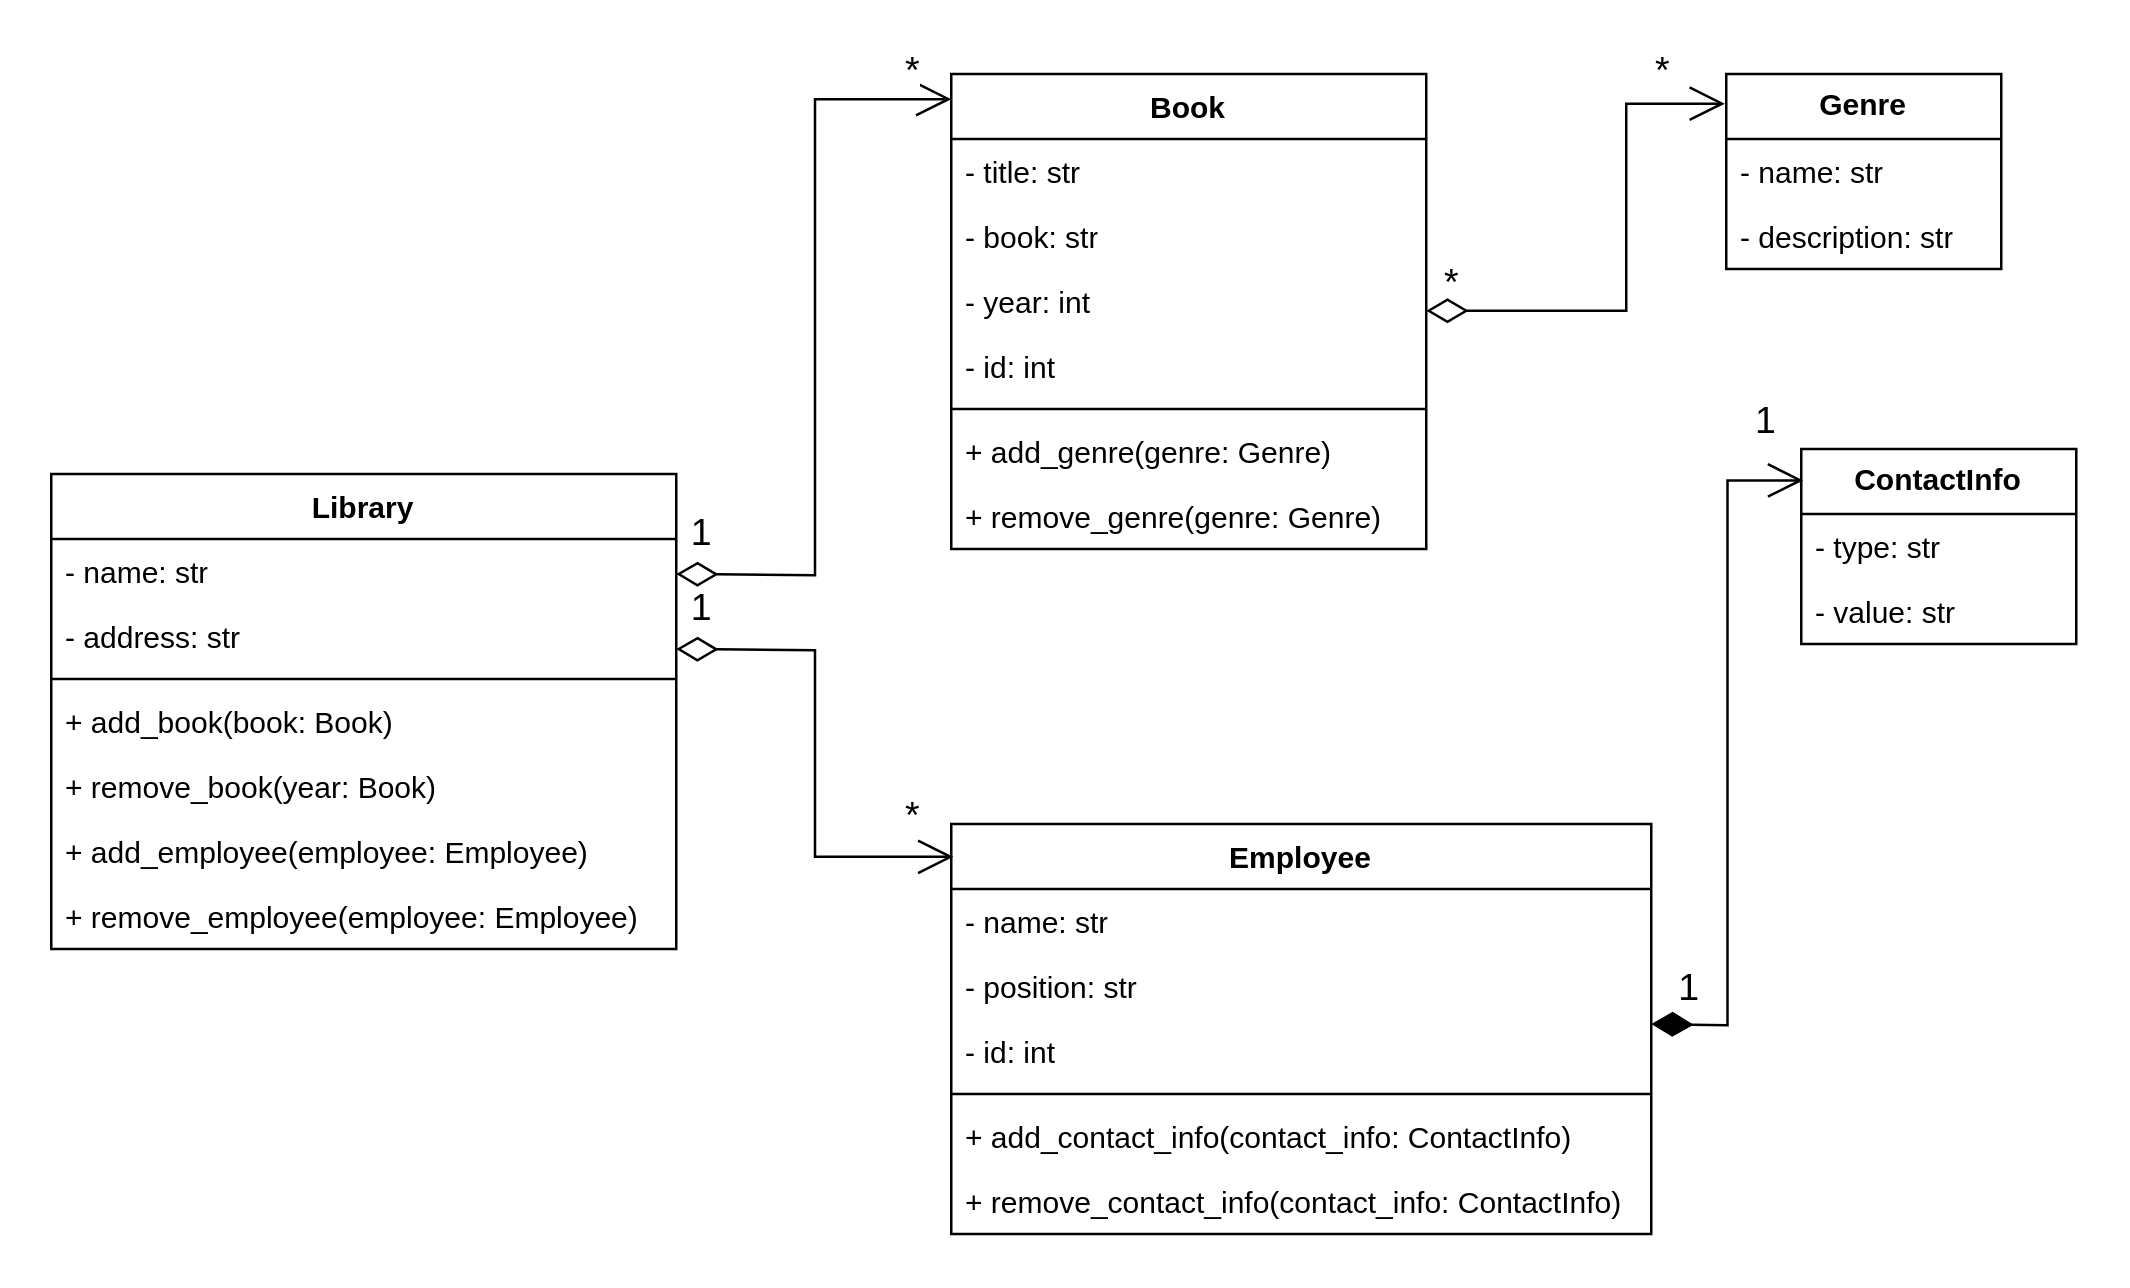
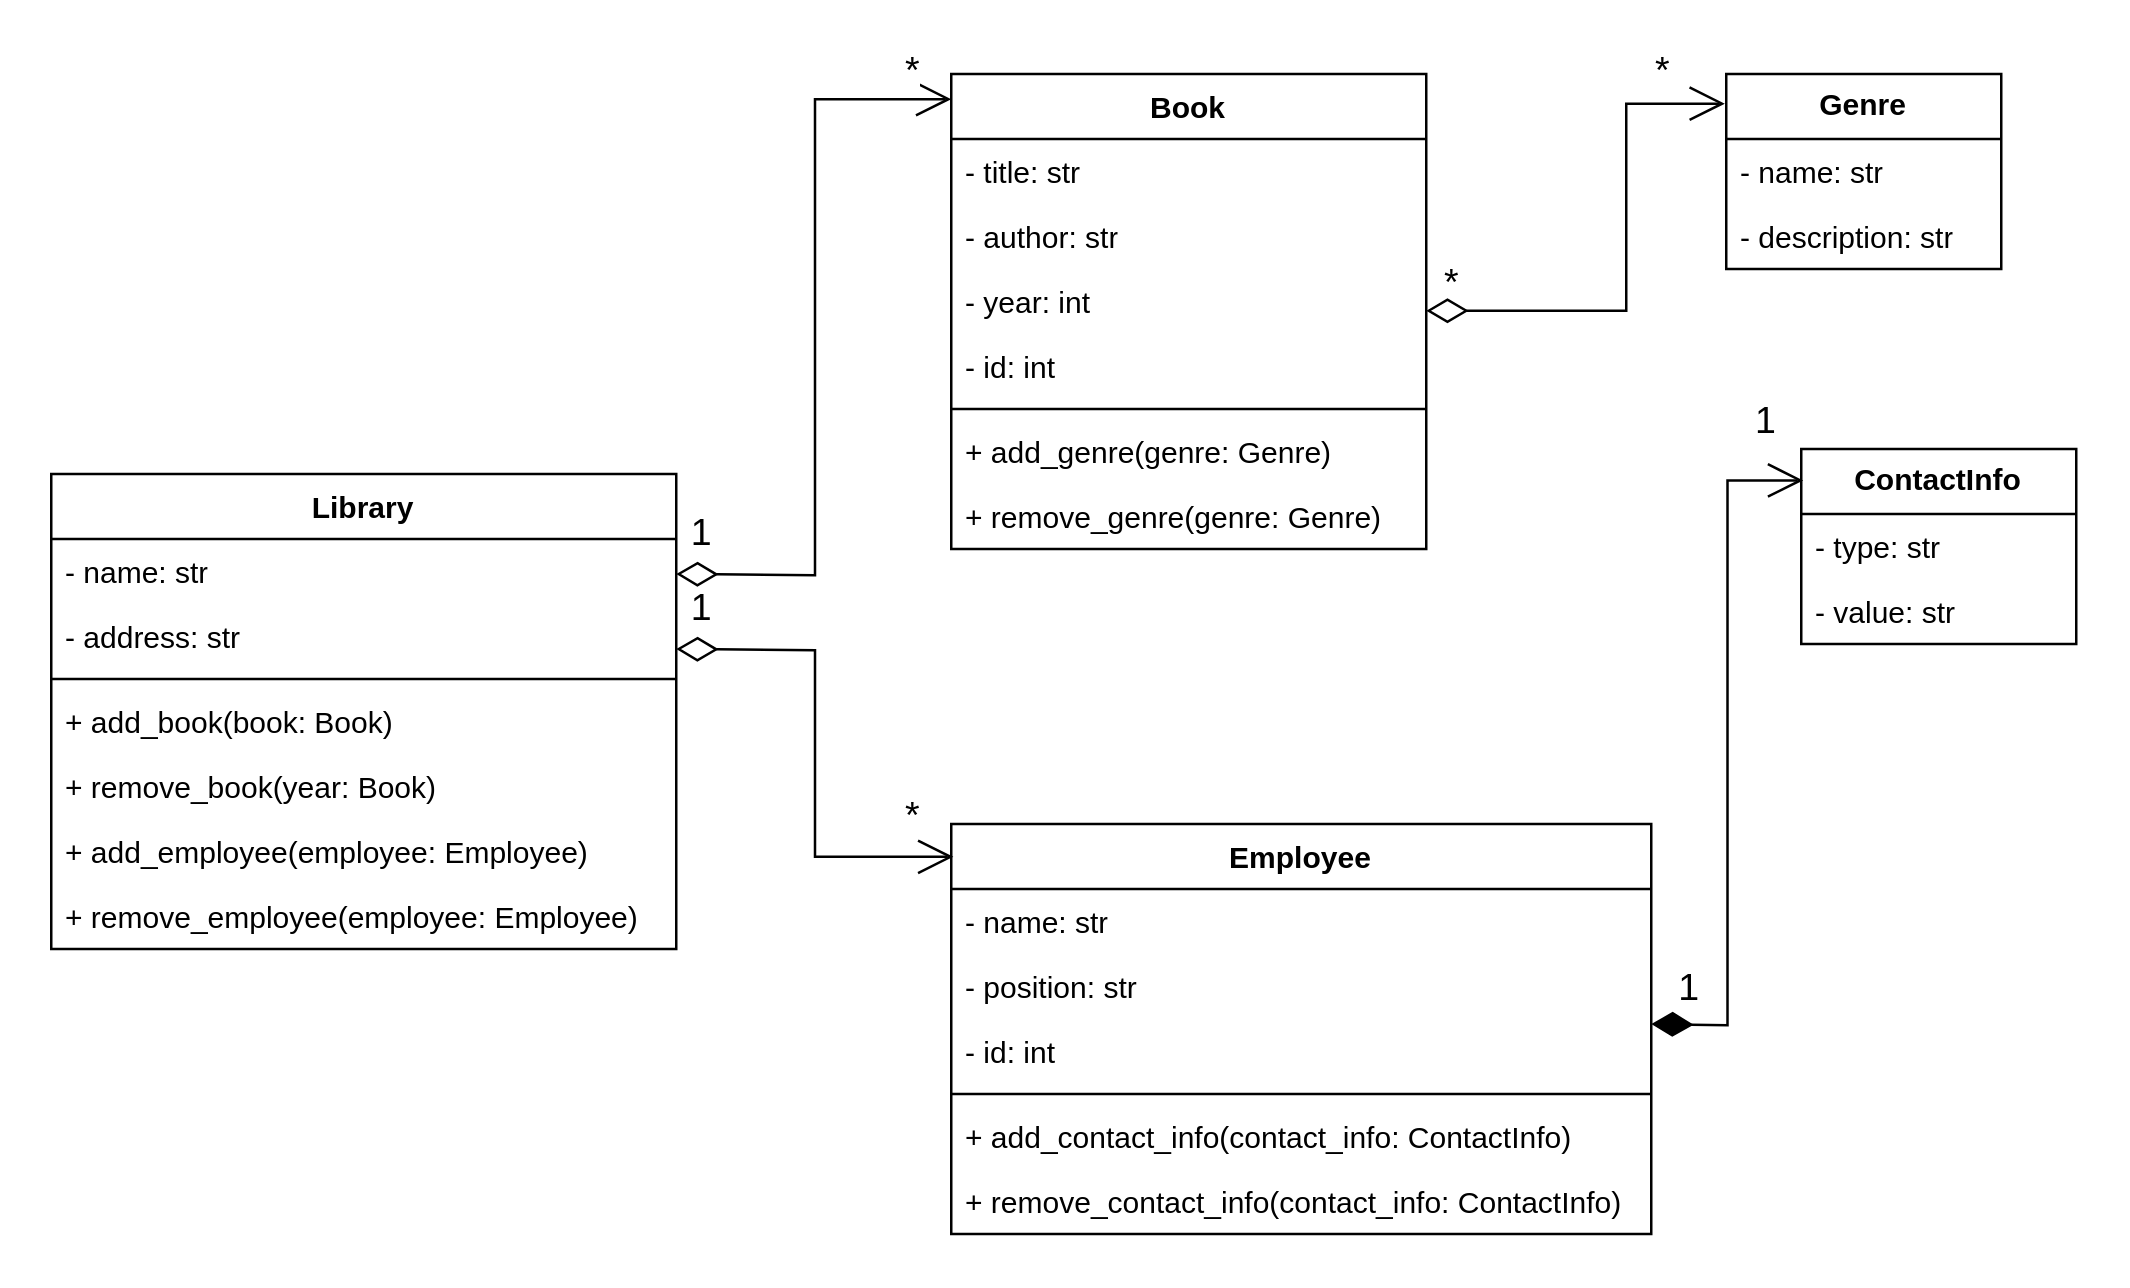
(1047, 239) -> (1064, 239)
